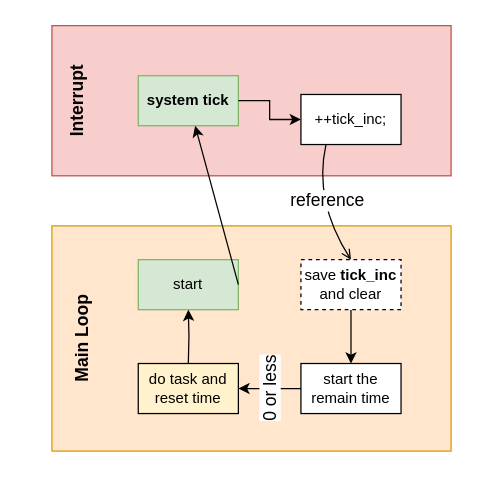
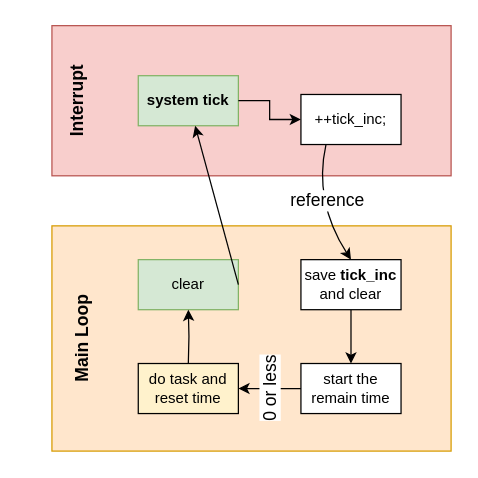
(347, 254) -> (345, 251)
(188, 284) -> (188, 284)
(351, 284) -> (351, 284)
